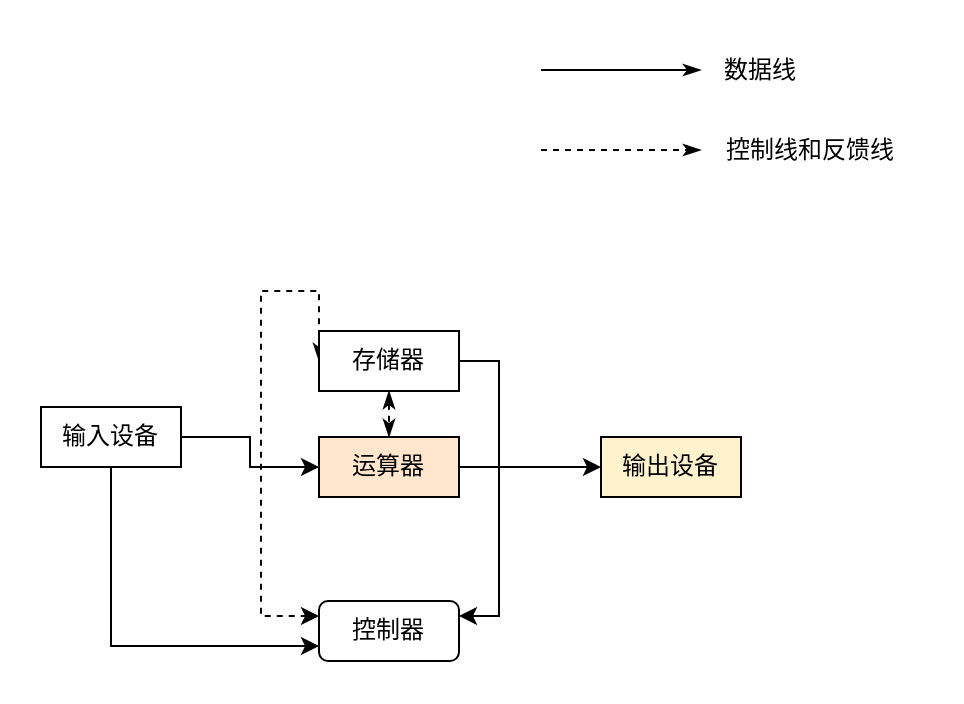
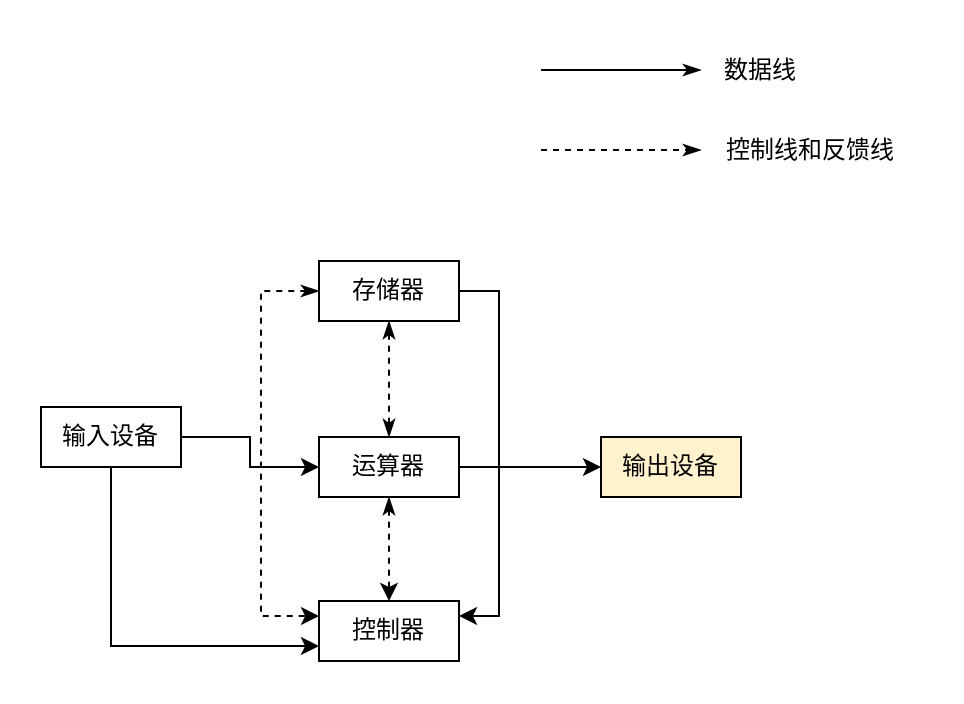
(389, 361) -> (389, 291)
(389, 467) -> (389, 467)
none -> (389, 549)
(389, 631) -> (389, 631)
